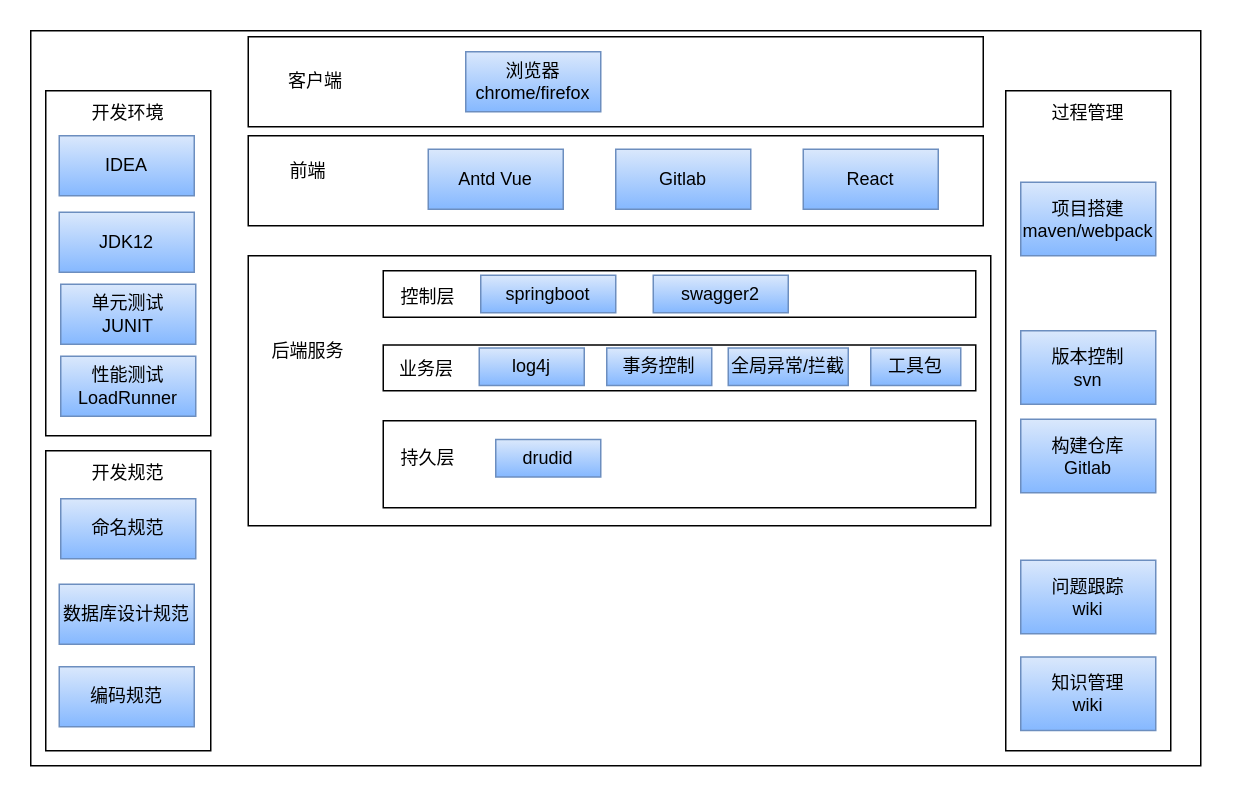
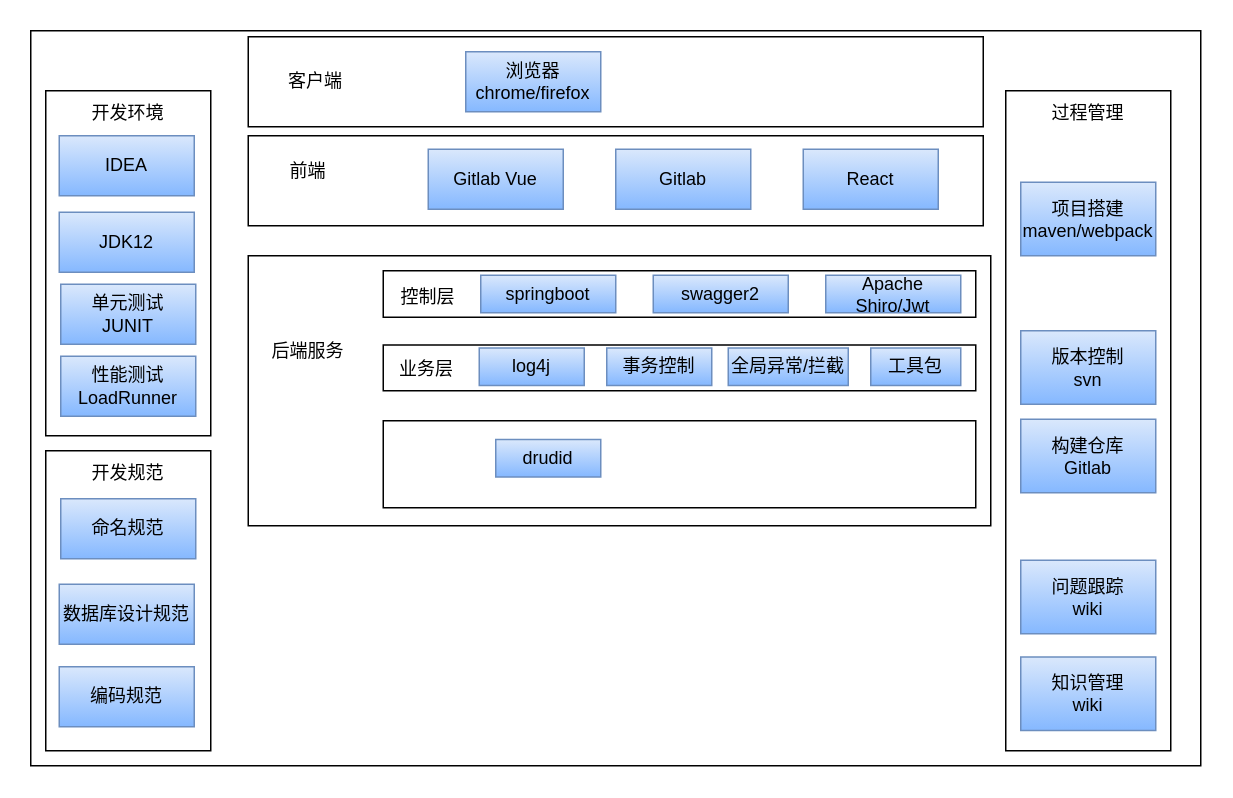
(496, 179) -> (496, 179)
none -> (893, 294)
(428, 458) -> none
